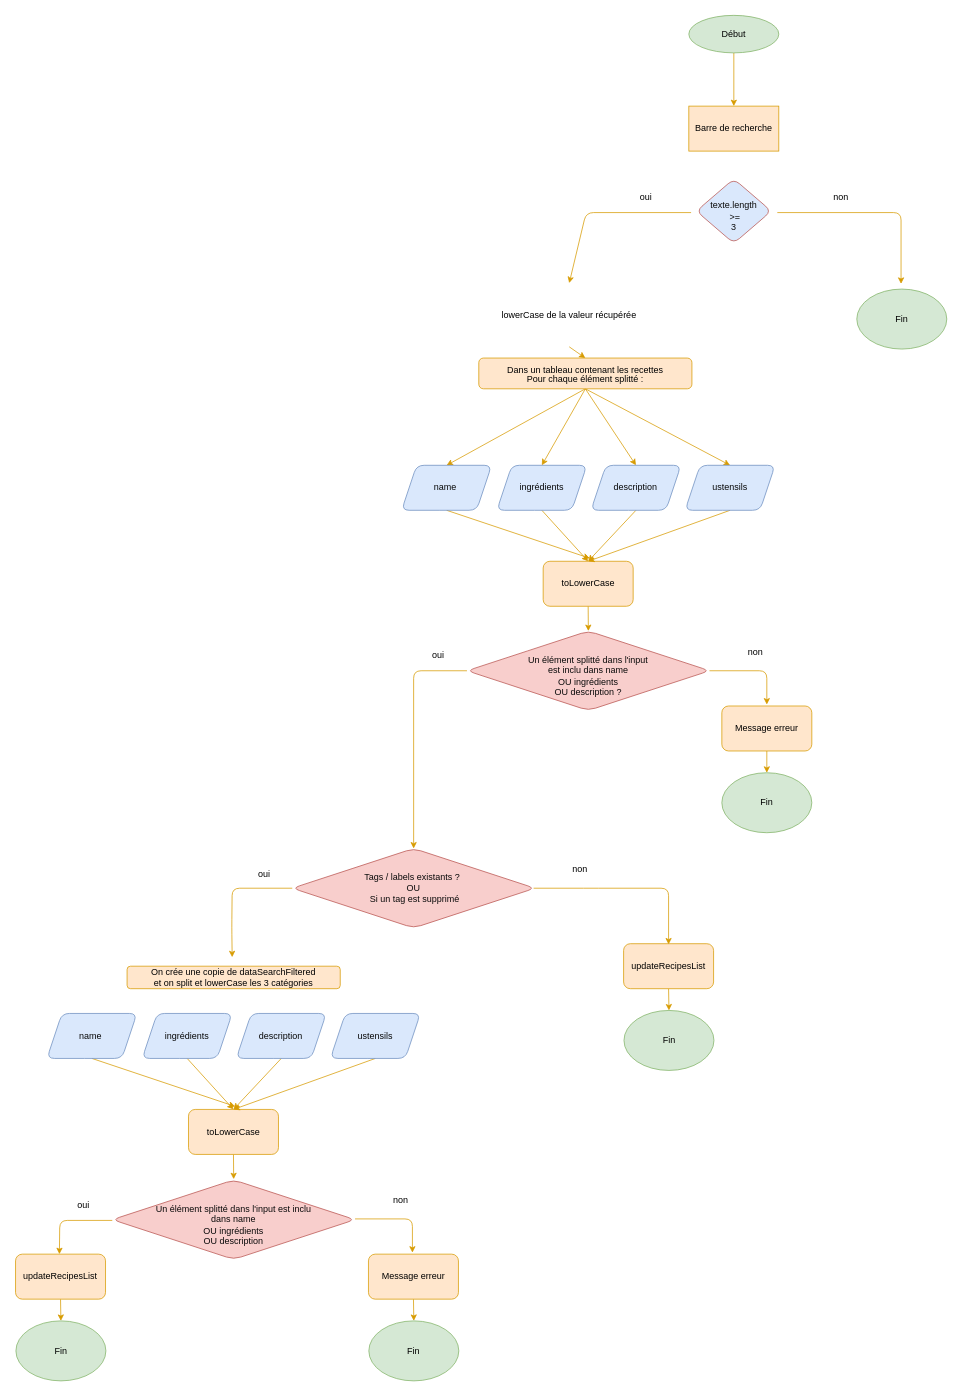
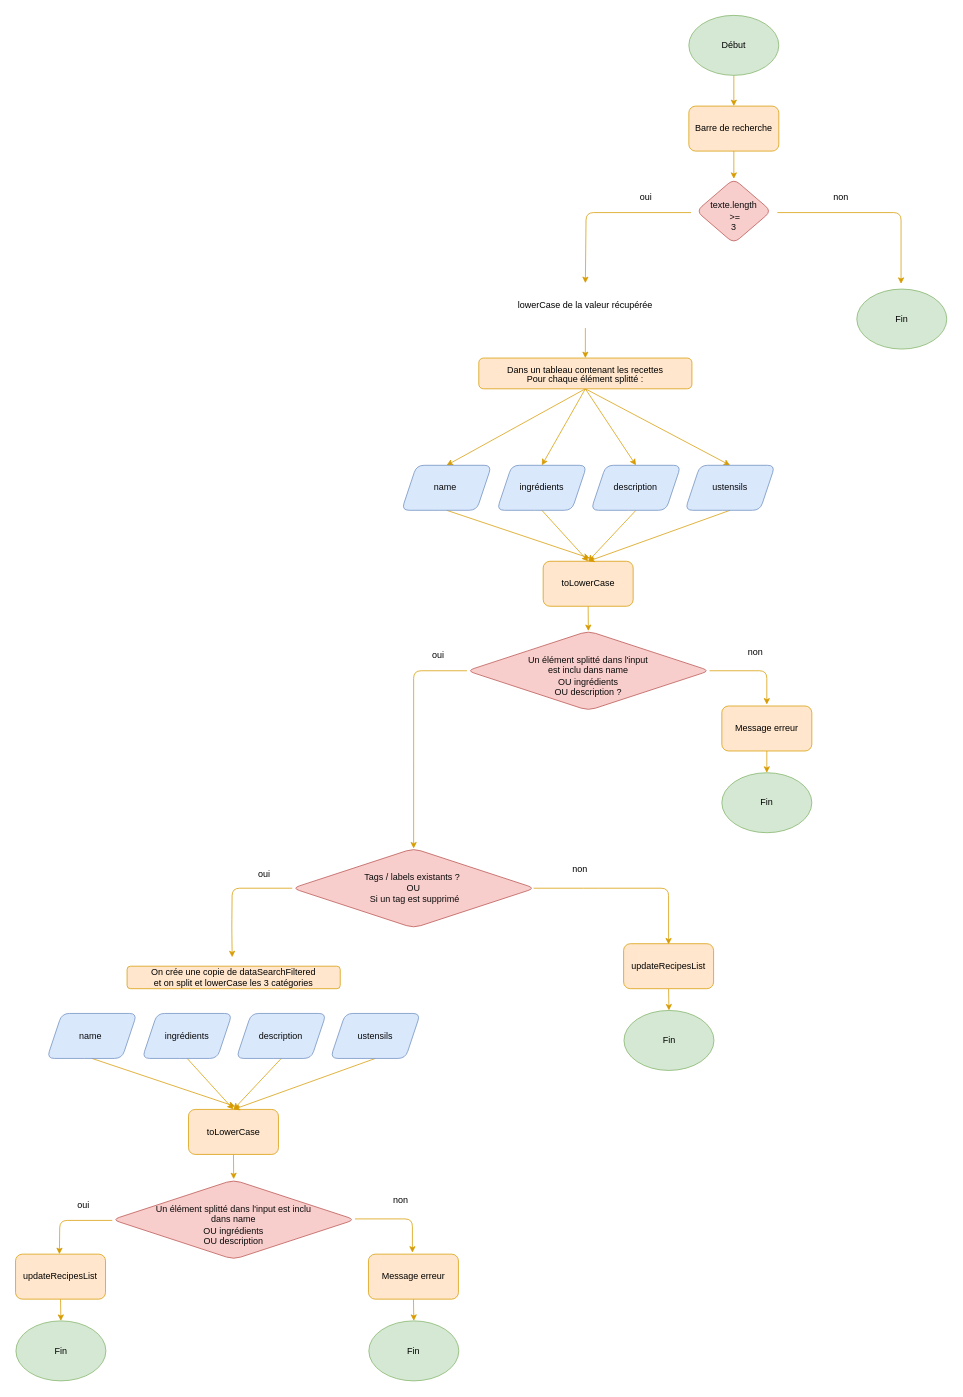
(734, 34) -> (734, 45)
(734, 129) -> (734, 129)
none -> (734, 172)
(734, 211) -> (734, 211)
(569, 315) -> (585, 306)
